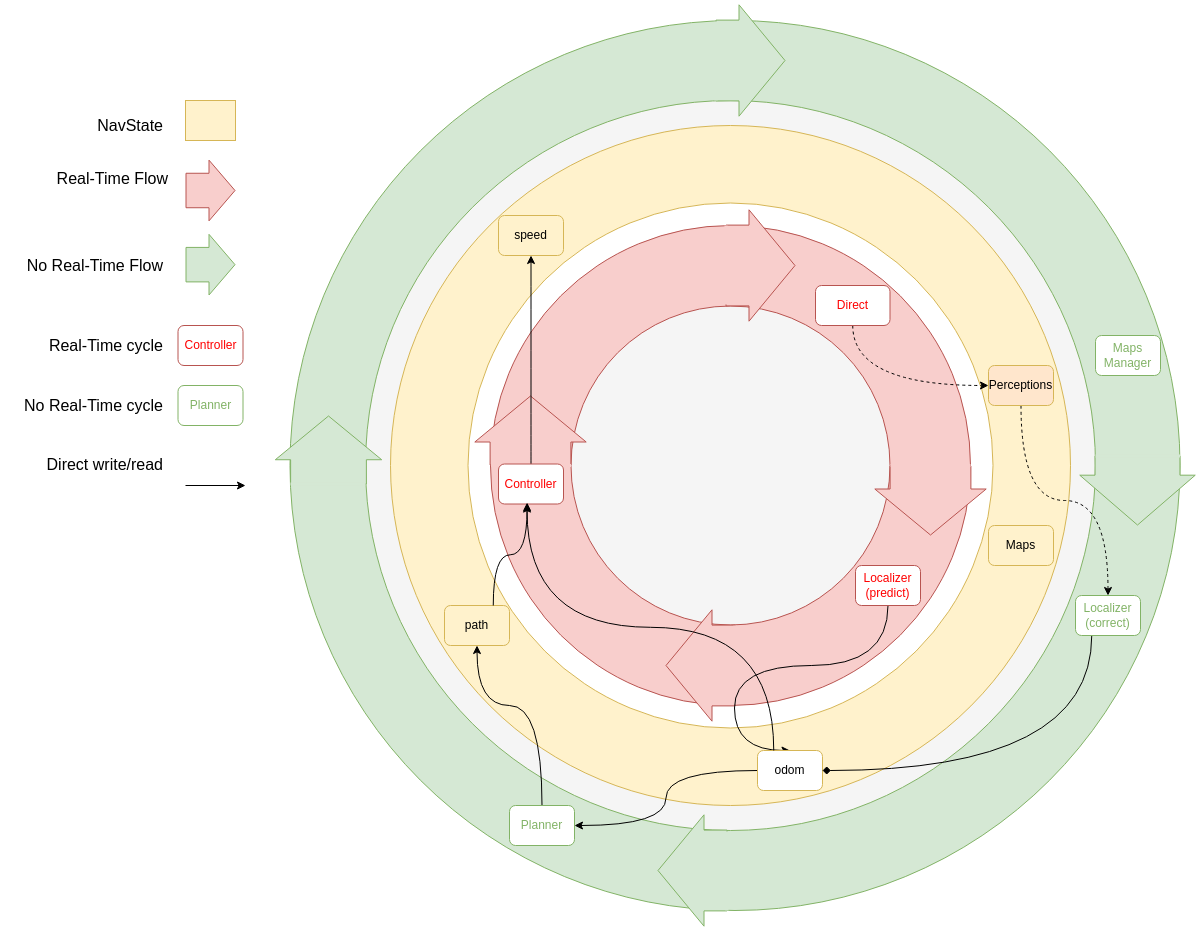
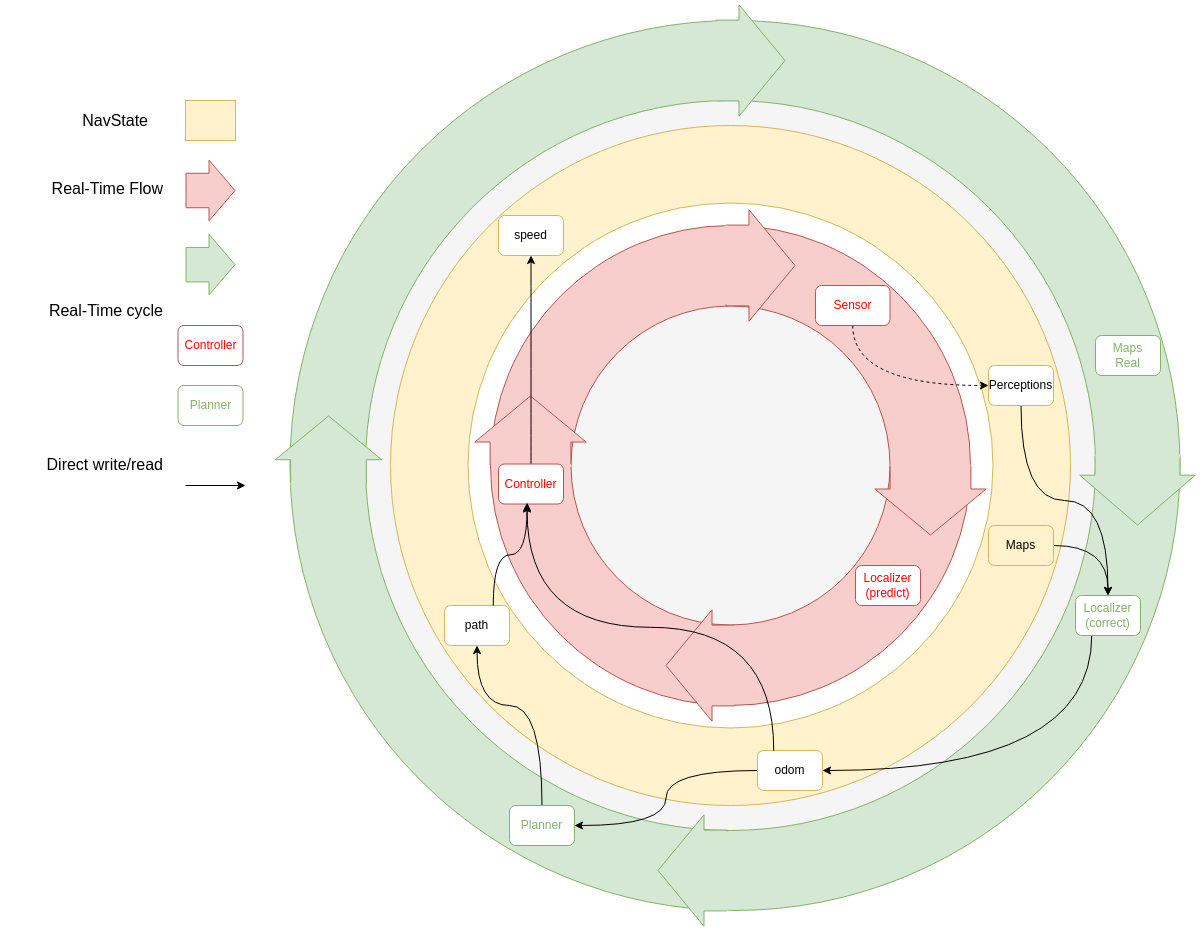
(136, 126) -> (121, 121)
(106, 178) -> (101, 188)
(531, 236) -> (531, 236)
(93, 265) -> none
(853, 306) -> (853, 306)
(93, 346) -> (93, 311)
(1128, 356) -> (1128, 356)
(1021, 386) -> (1021, 386)
(93, 406) -> none
(1055, 499) -> (1055, 499)
none -> (1083, 550)
(477, 626) -> (477, 626)
(788, 667) -> none
(831, 770) -> (830, 770)
